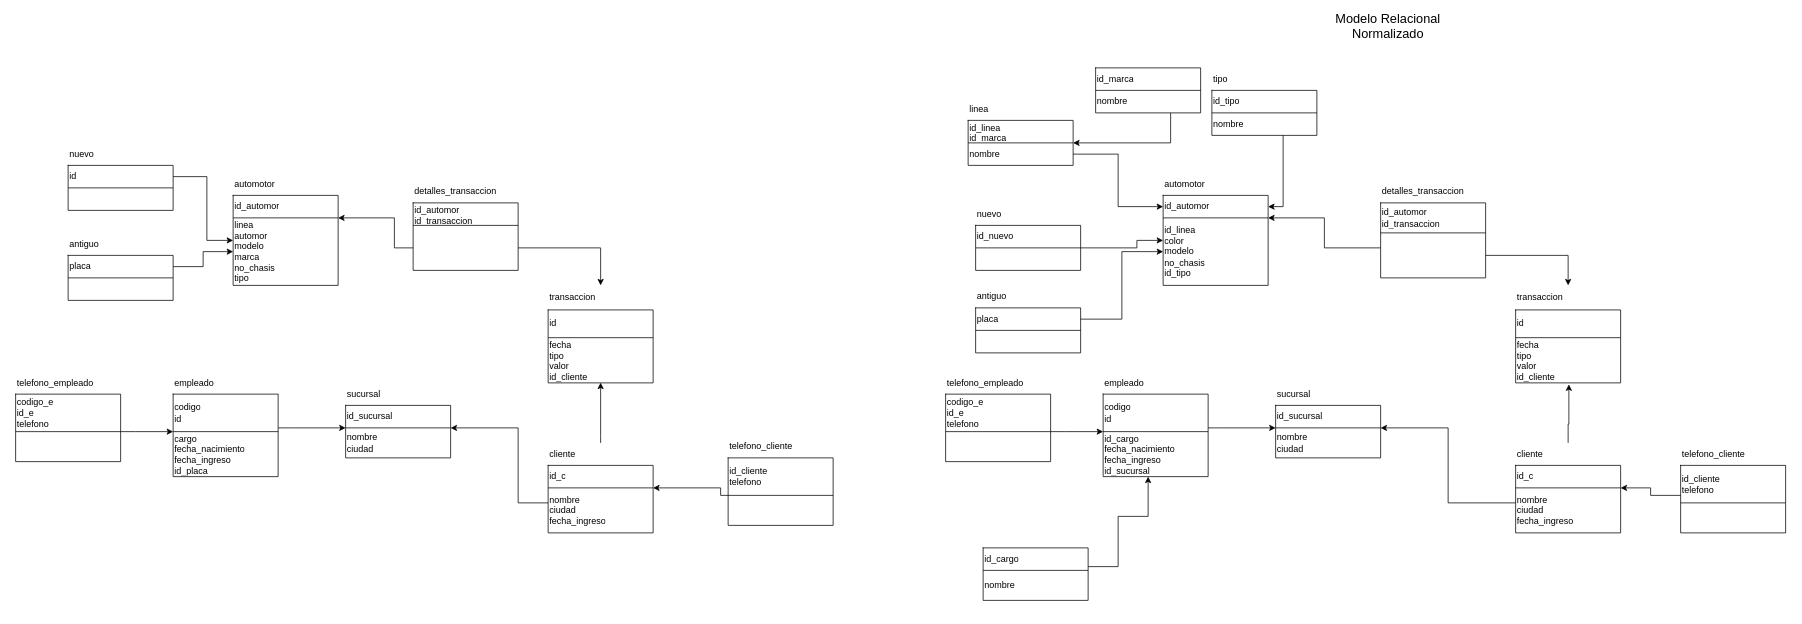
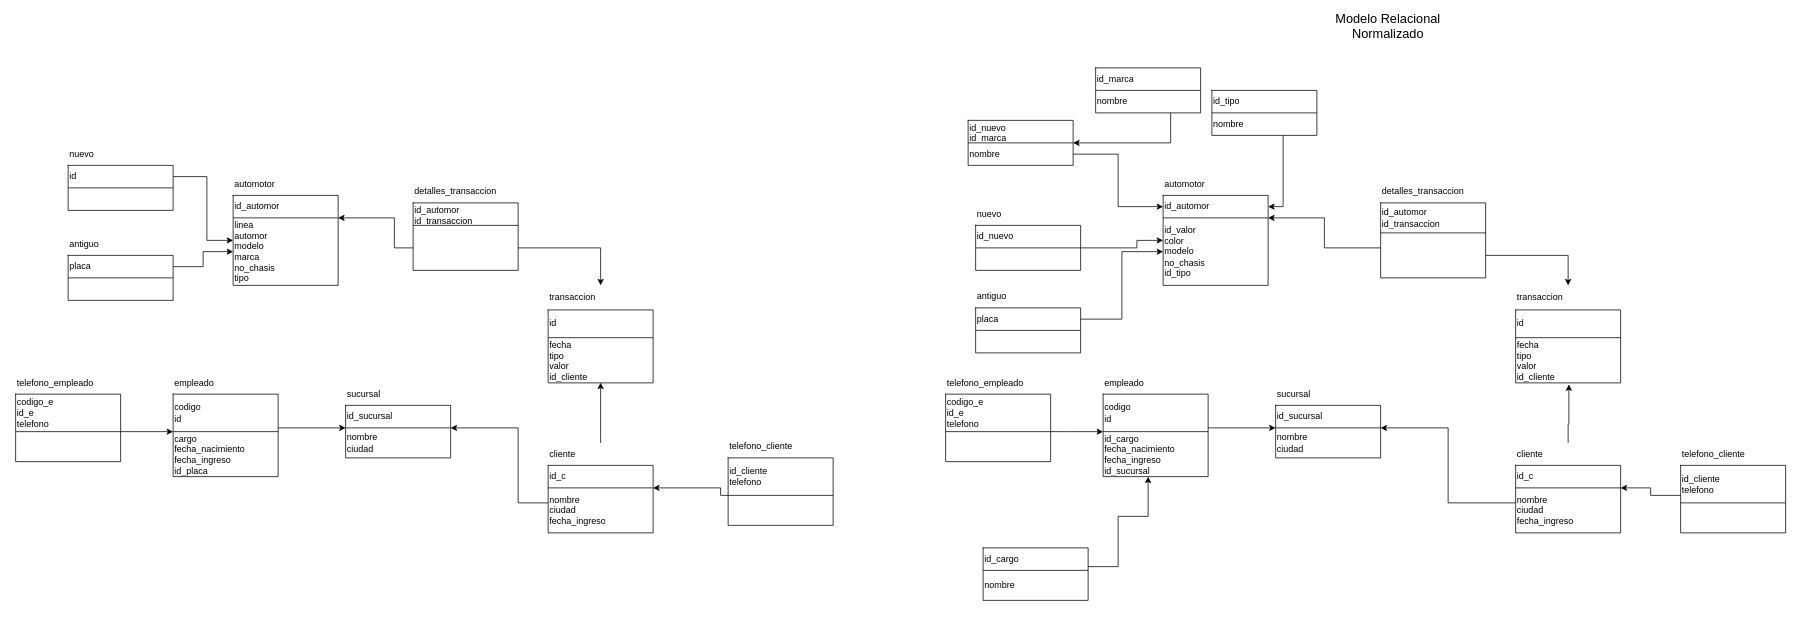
(1264, 79) -> none
(1020, 109) -> none
(988, 132) -> (988, 132)
(1186, 252) -> (1186, 252)
